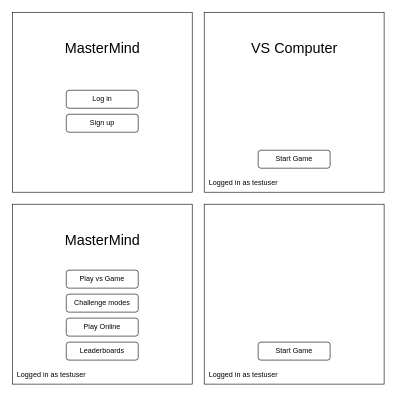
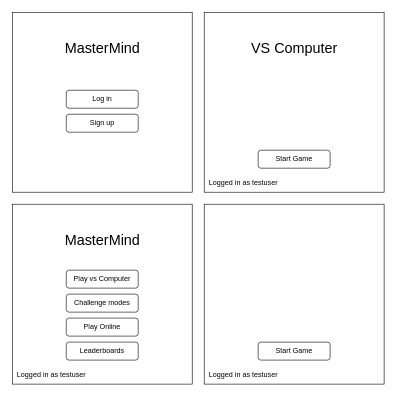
(102, 279) -> (102, 279)
